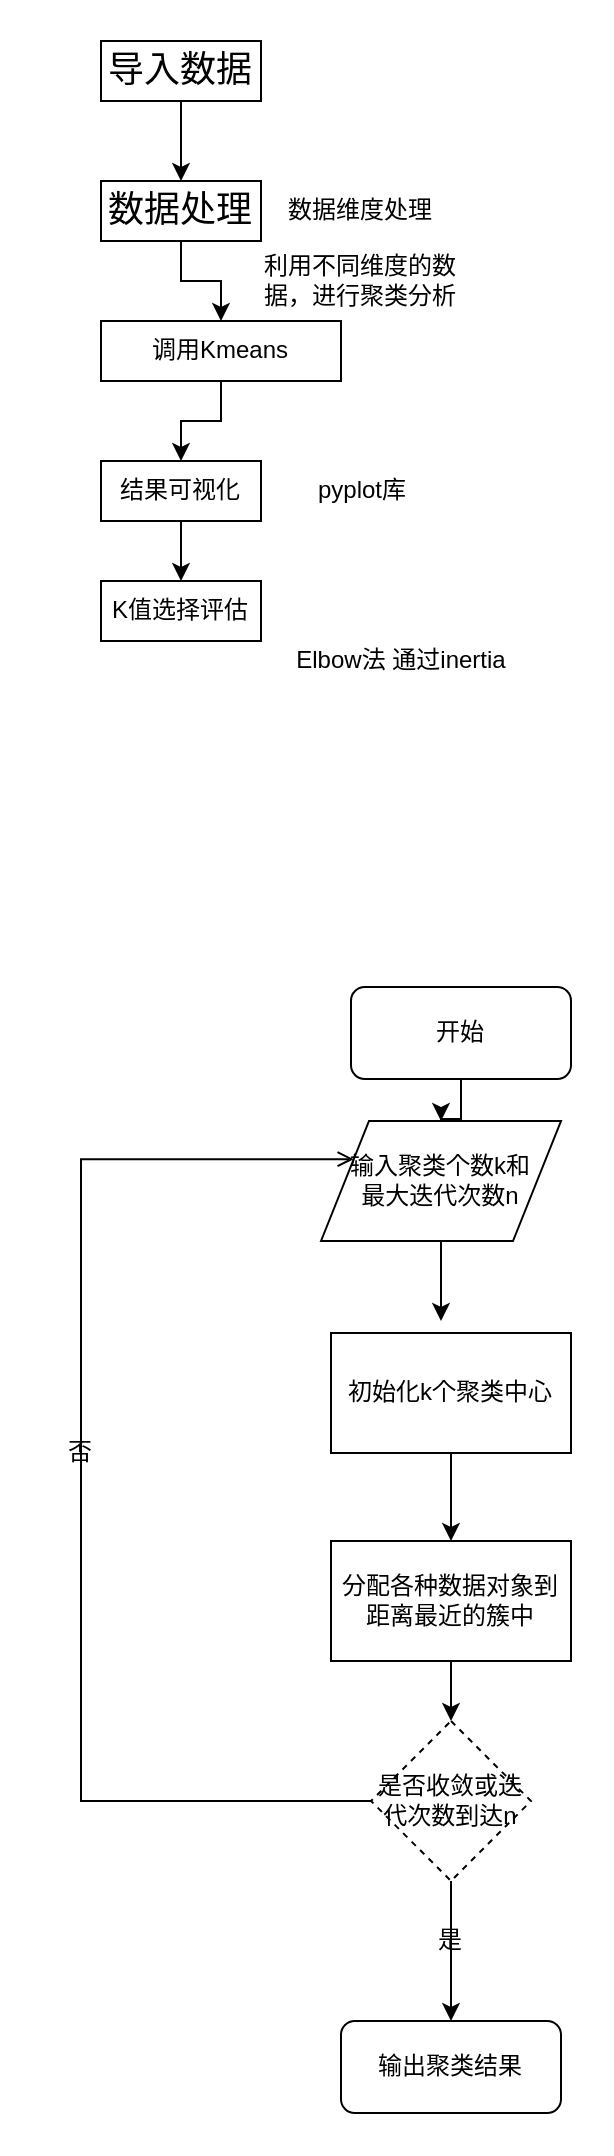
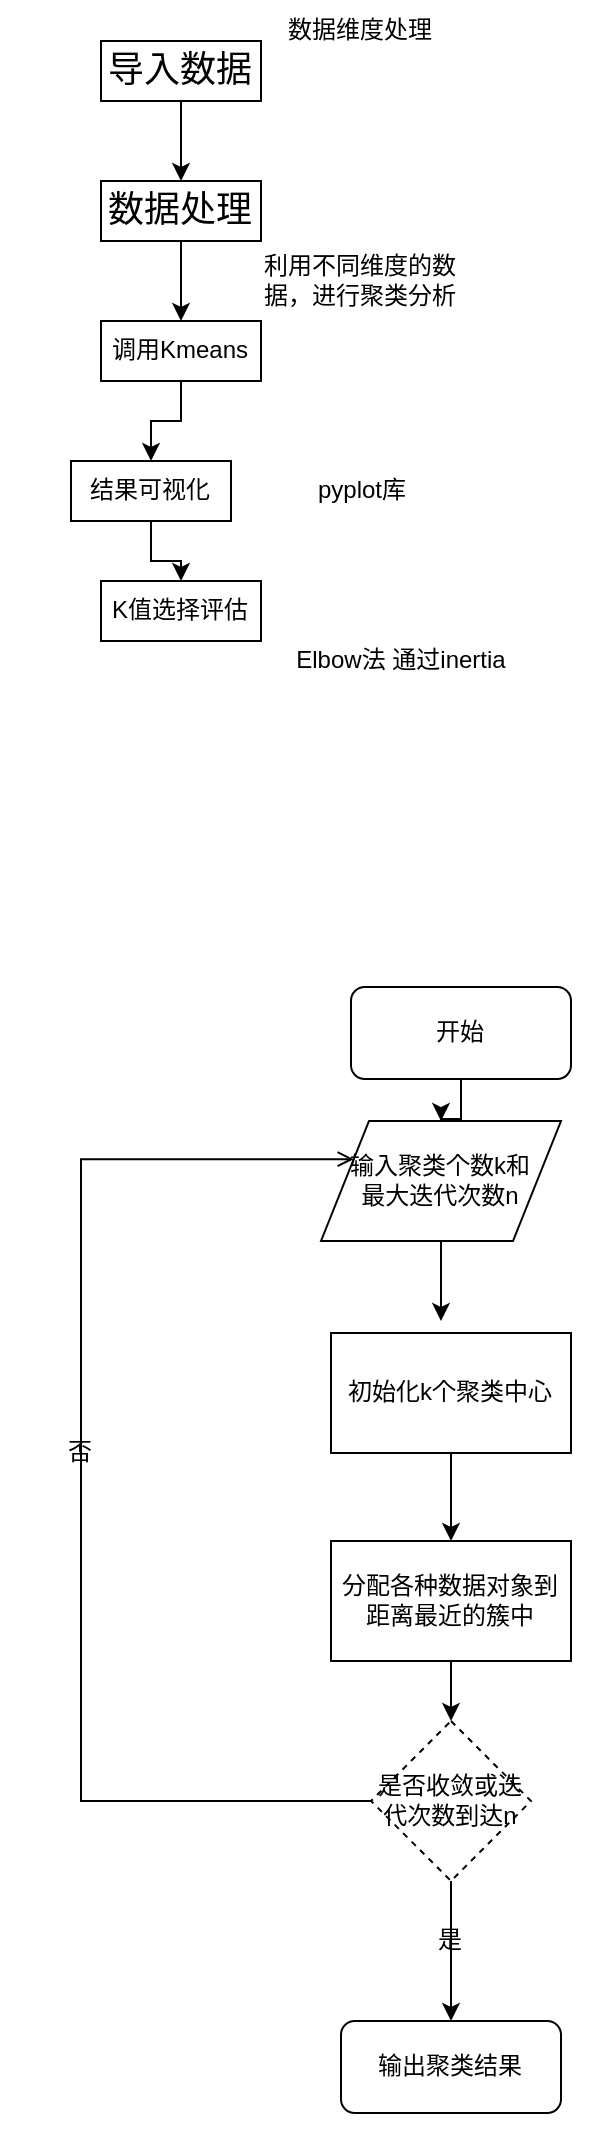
(361, 211) -> (361, 31)
(221, 351) -> (181, 351)
(181, 491) -> (151, 491)
